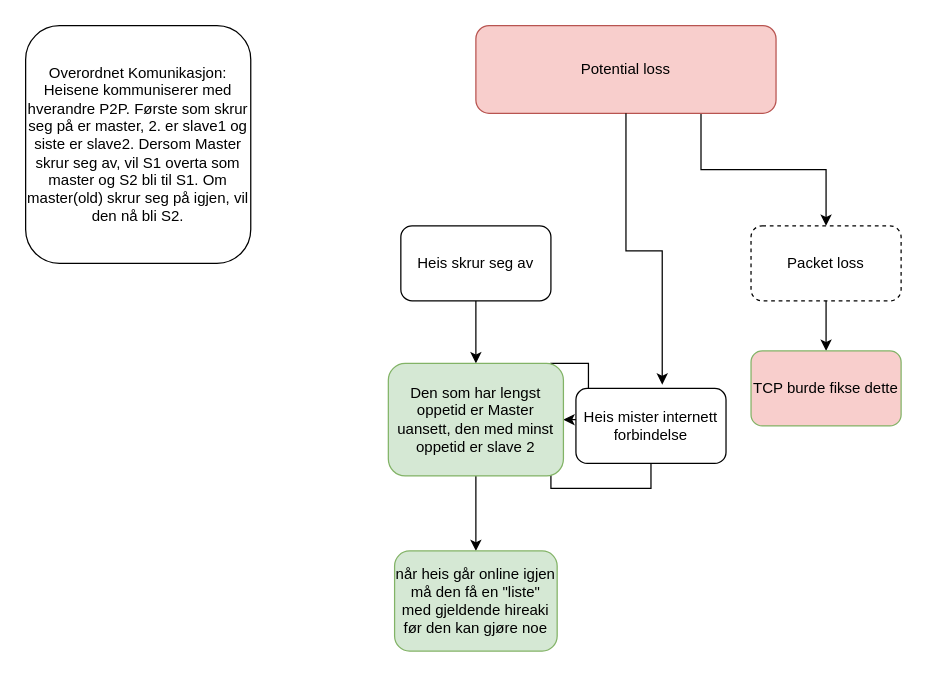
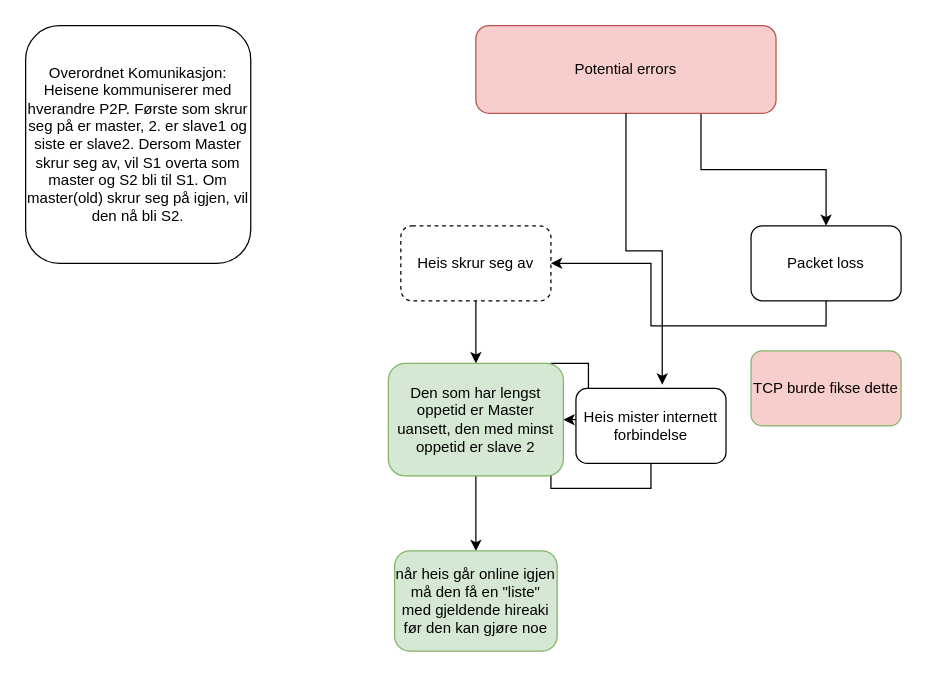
(626, 69) -> (626, 69)
(476, 263) -> (476, 263)
(826, 263) -> (826, 263)
(826, 333) -> (664, 326)
